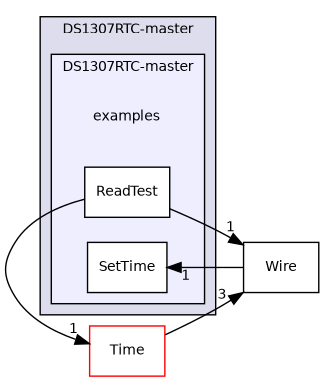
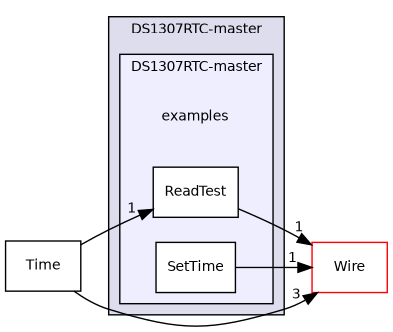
(6, 266) -> (100, 234)
(225, 267) -> (264, 267)
(281, 267) -> (350, 267)
(127, 351) -> (43, 266)
